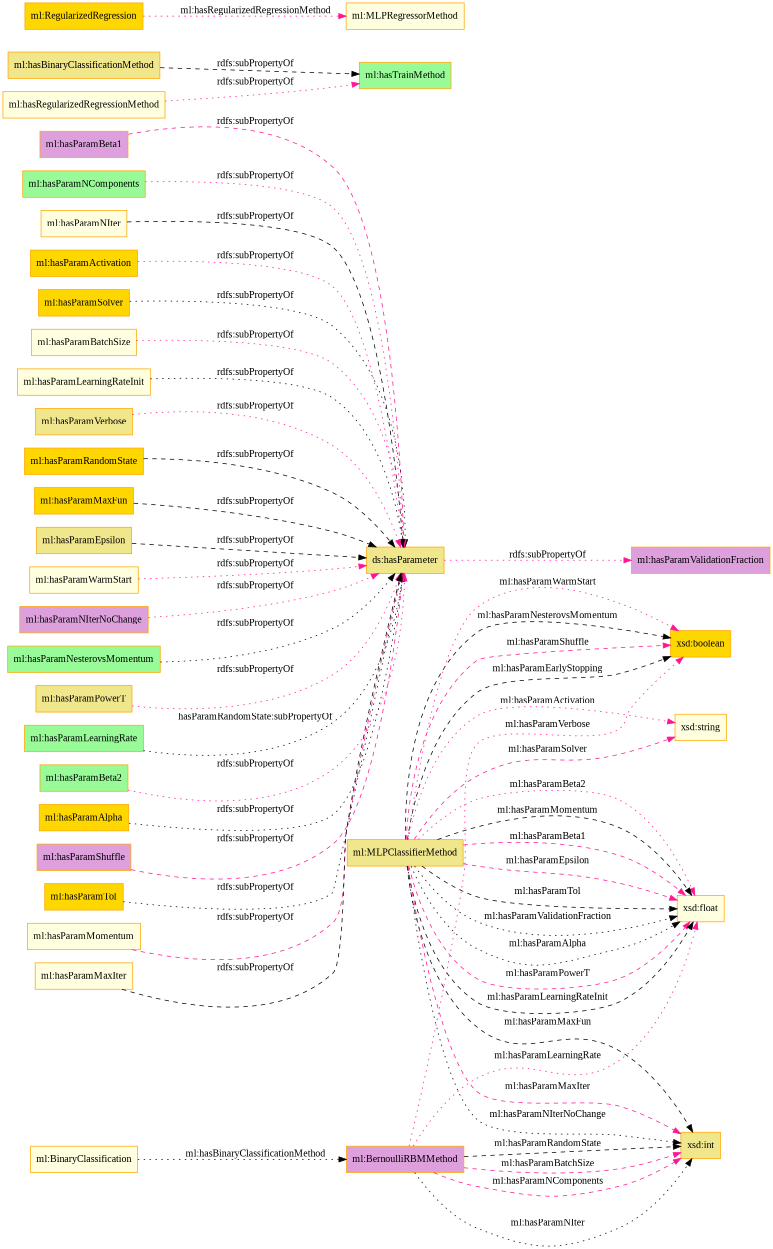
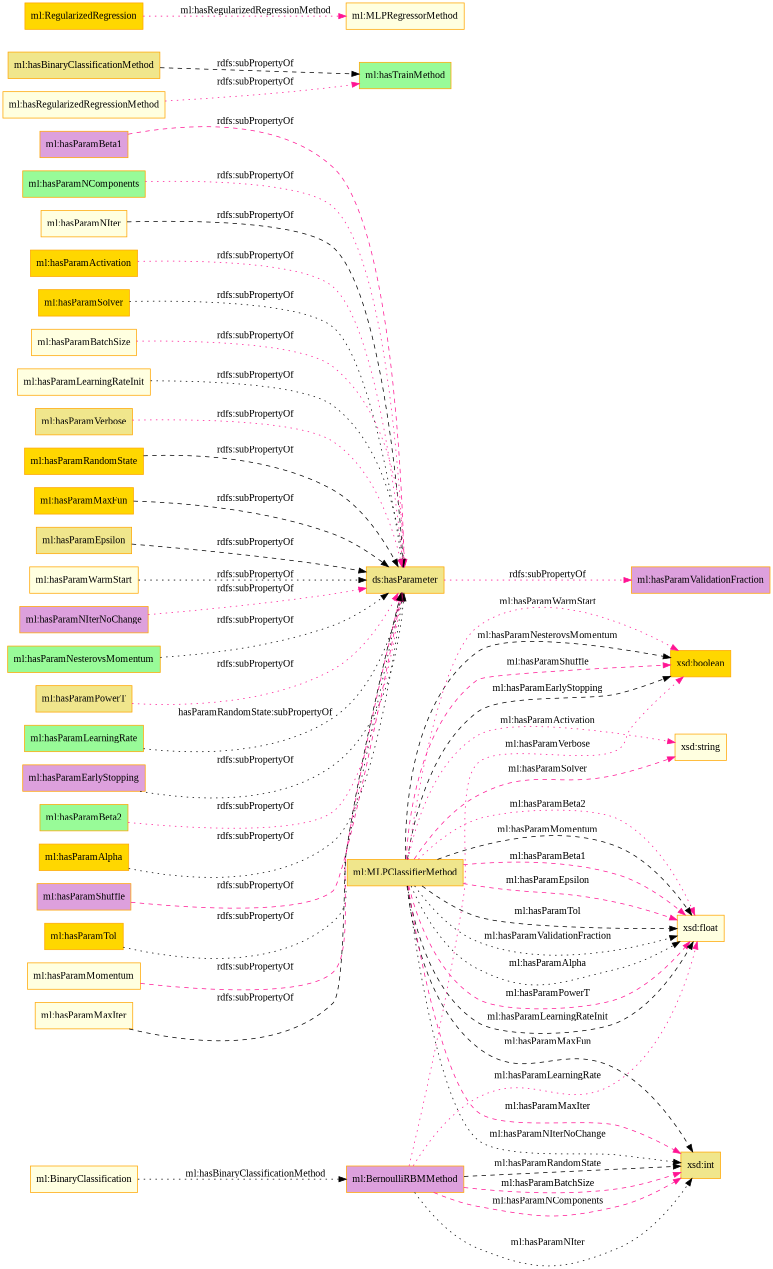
(249, 575) -> (249, 580)
none -> (84, 778)
